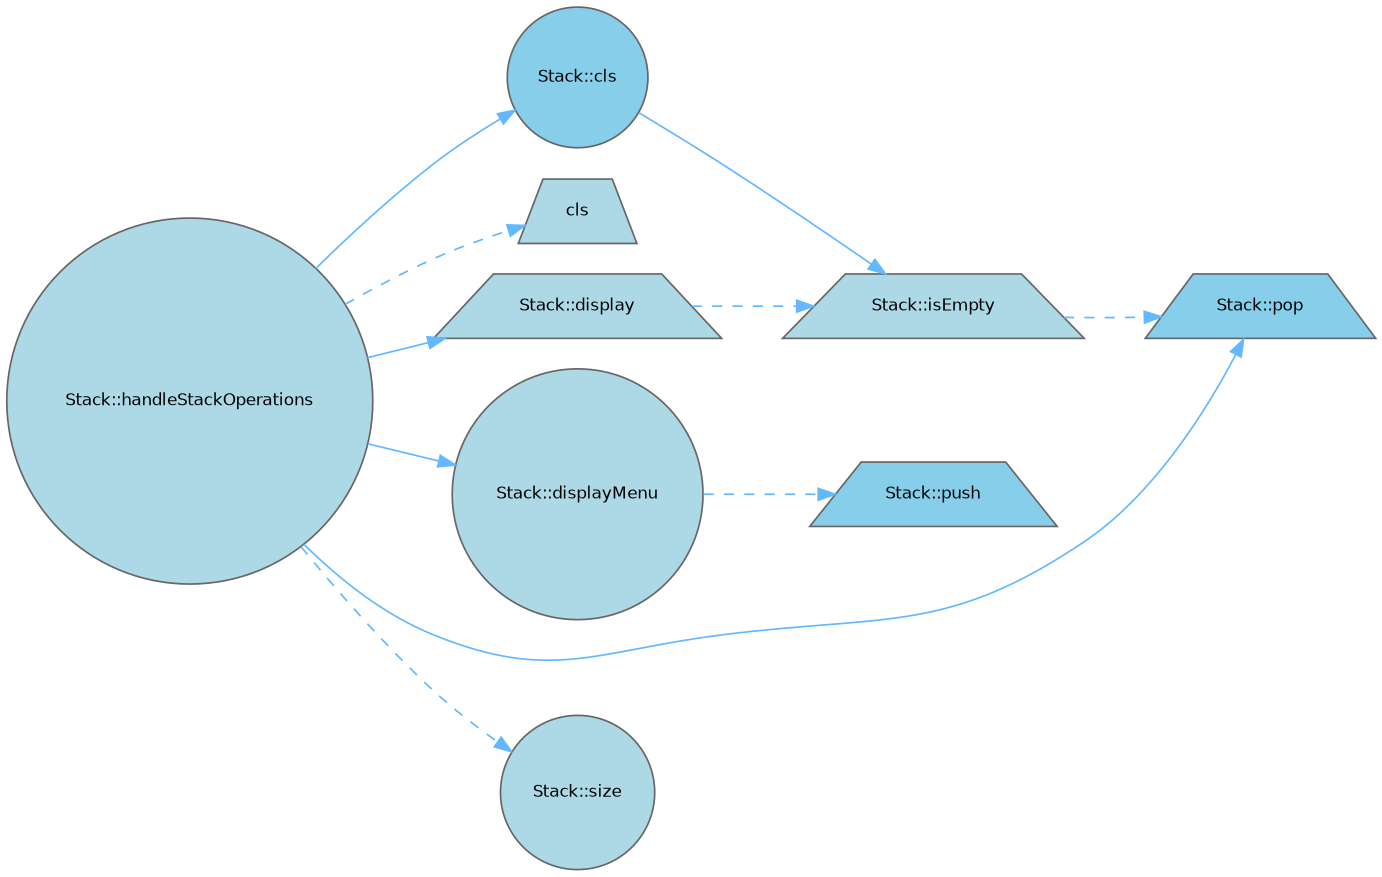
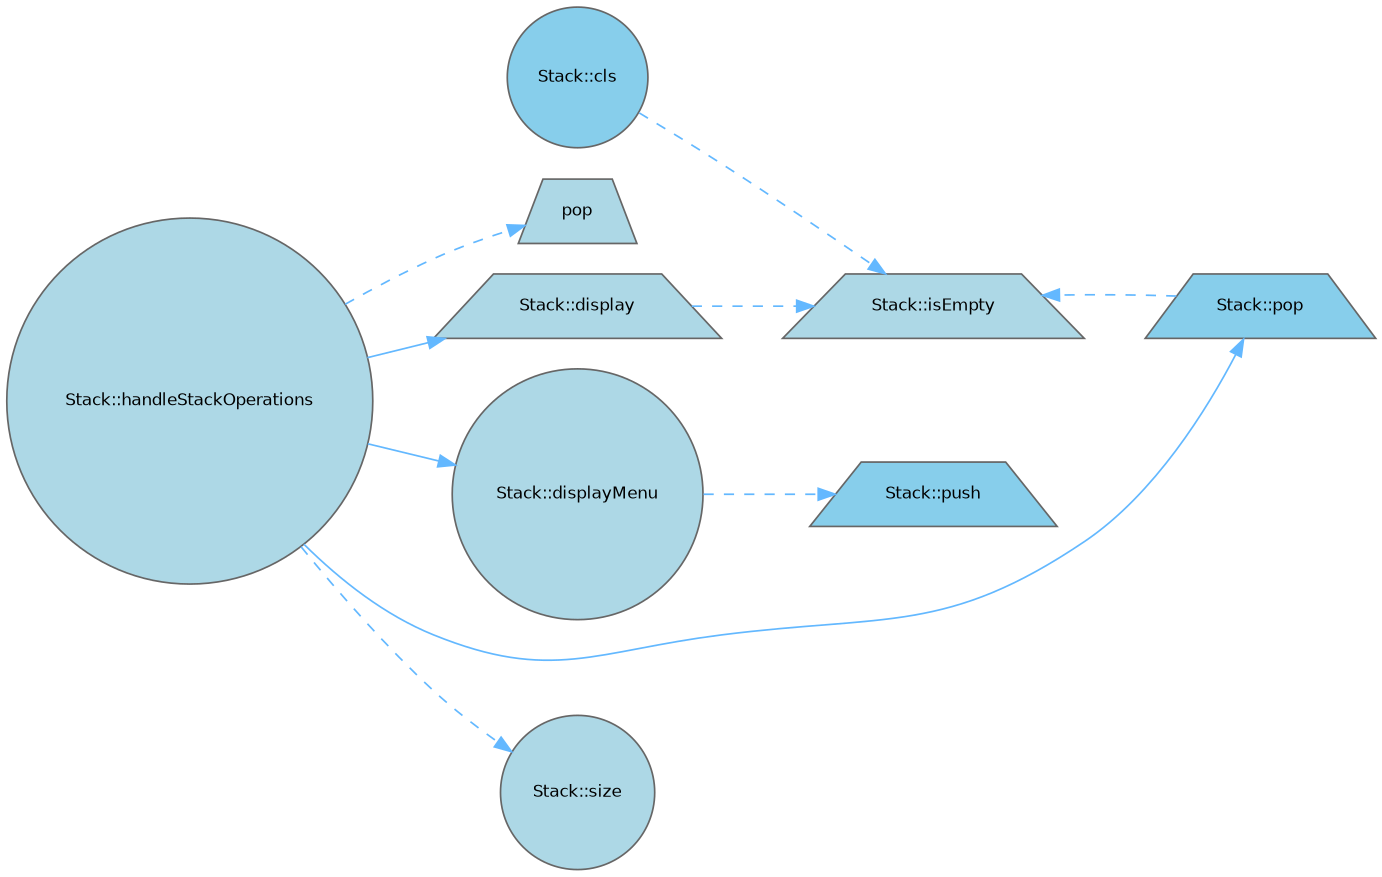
(757, 187) -> (757, 187)
(403, 188) -> none
(578, 211) -> (578, 211)
(1104, 318) -> (1118, 295)
